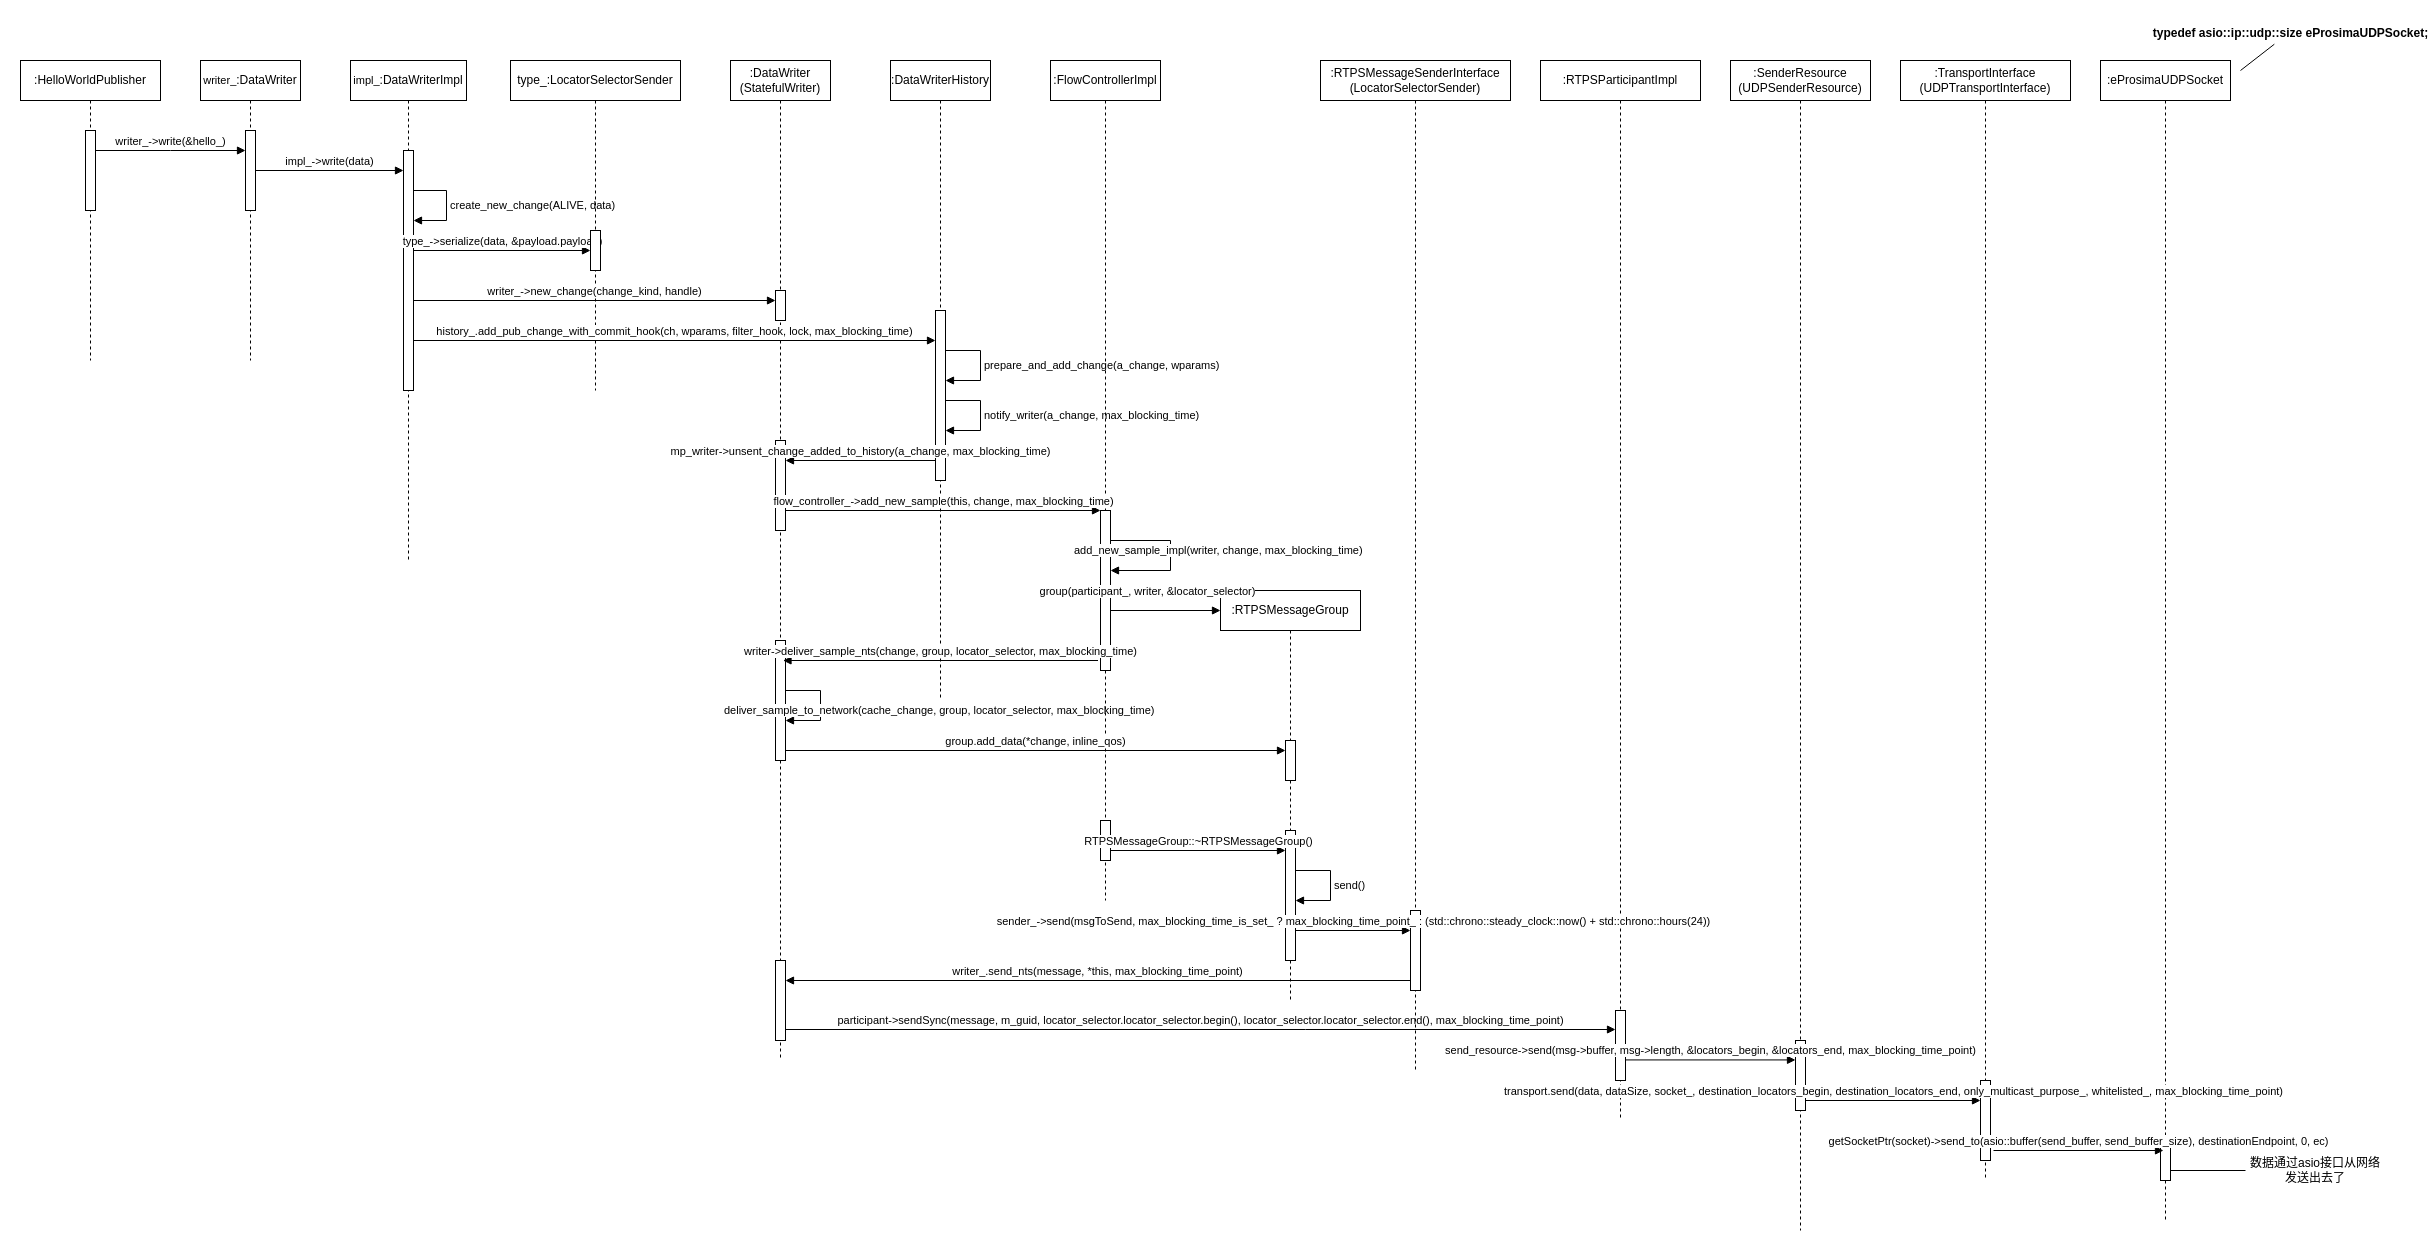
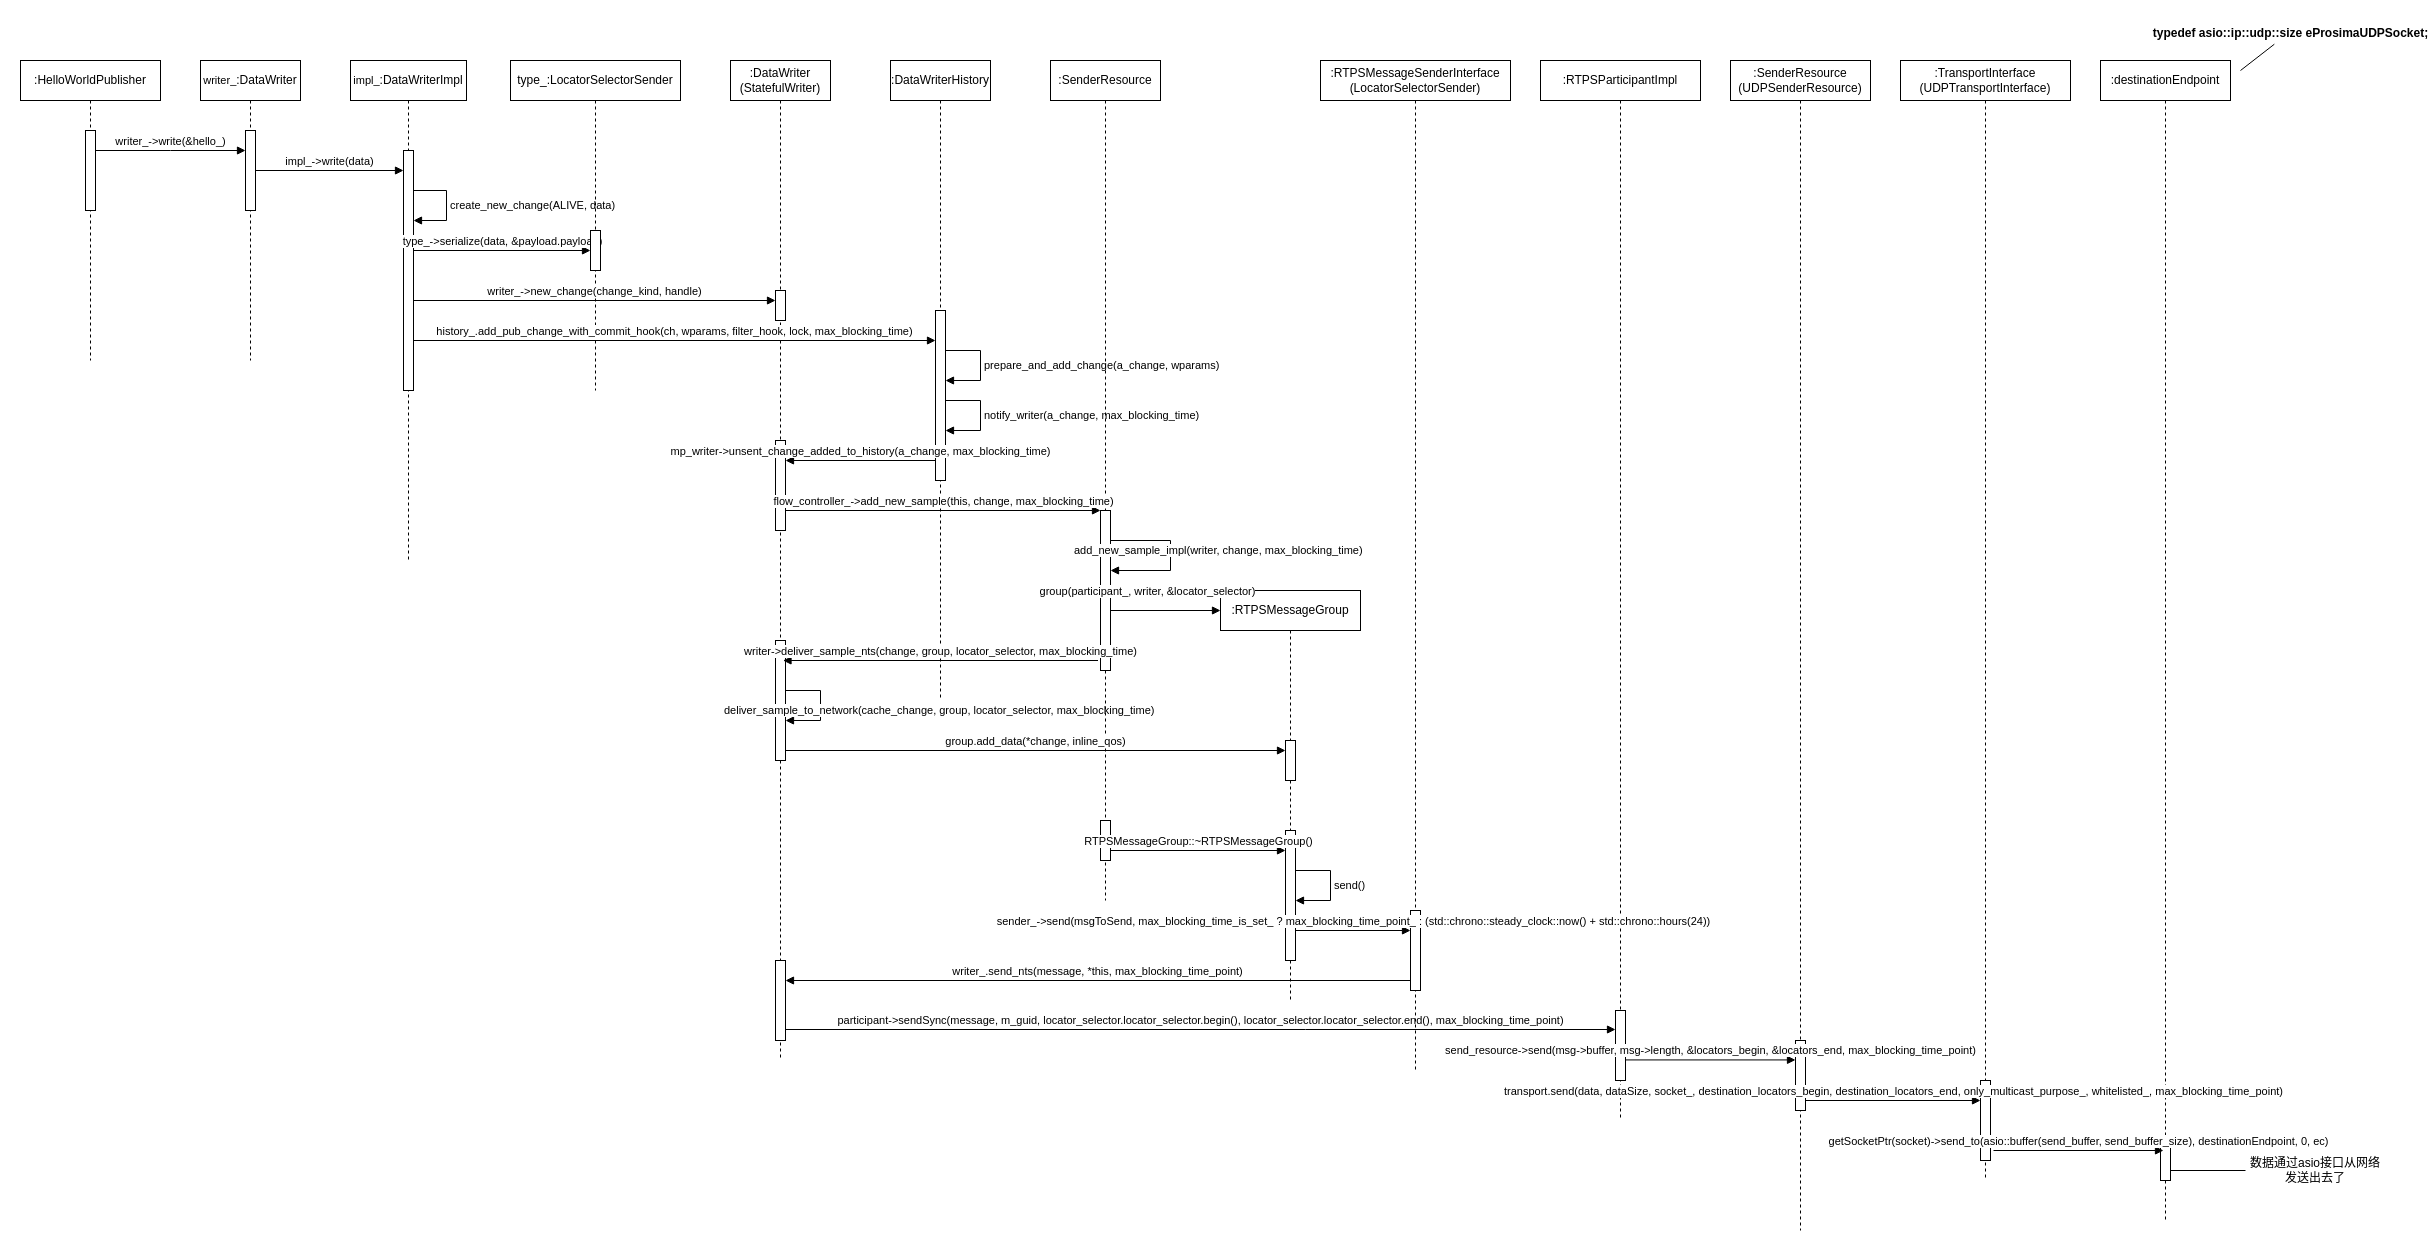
(1106, 81) -> (1106, 81)
(2166, 81) -> (2166, 81)
